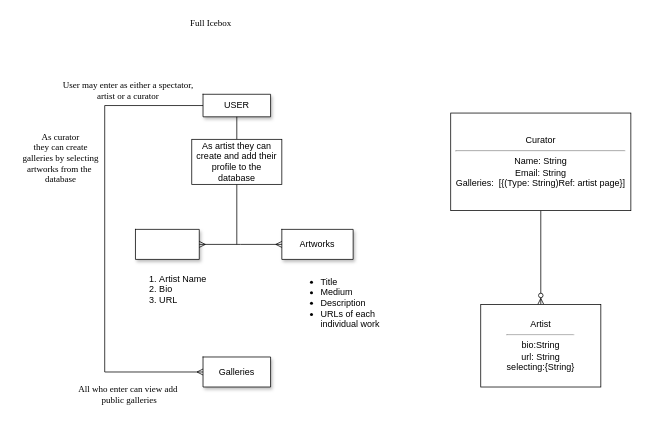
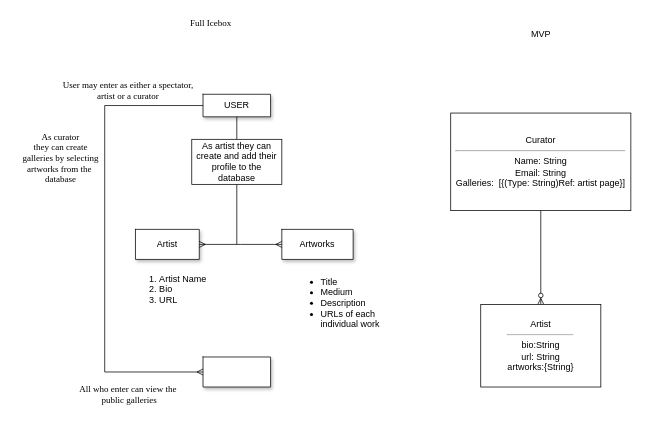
none -> (540, 34)
none -> (167, 244)
(540, 345) -> (540, 345)
(237, 372) -> none
(128, 394) -> (128, 394)
